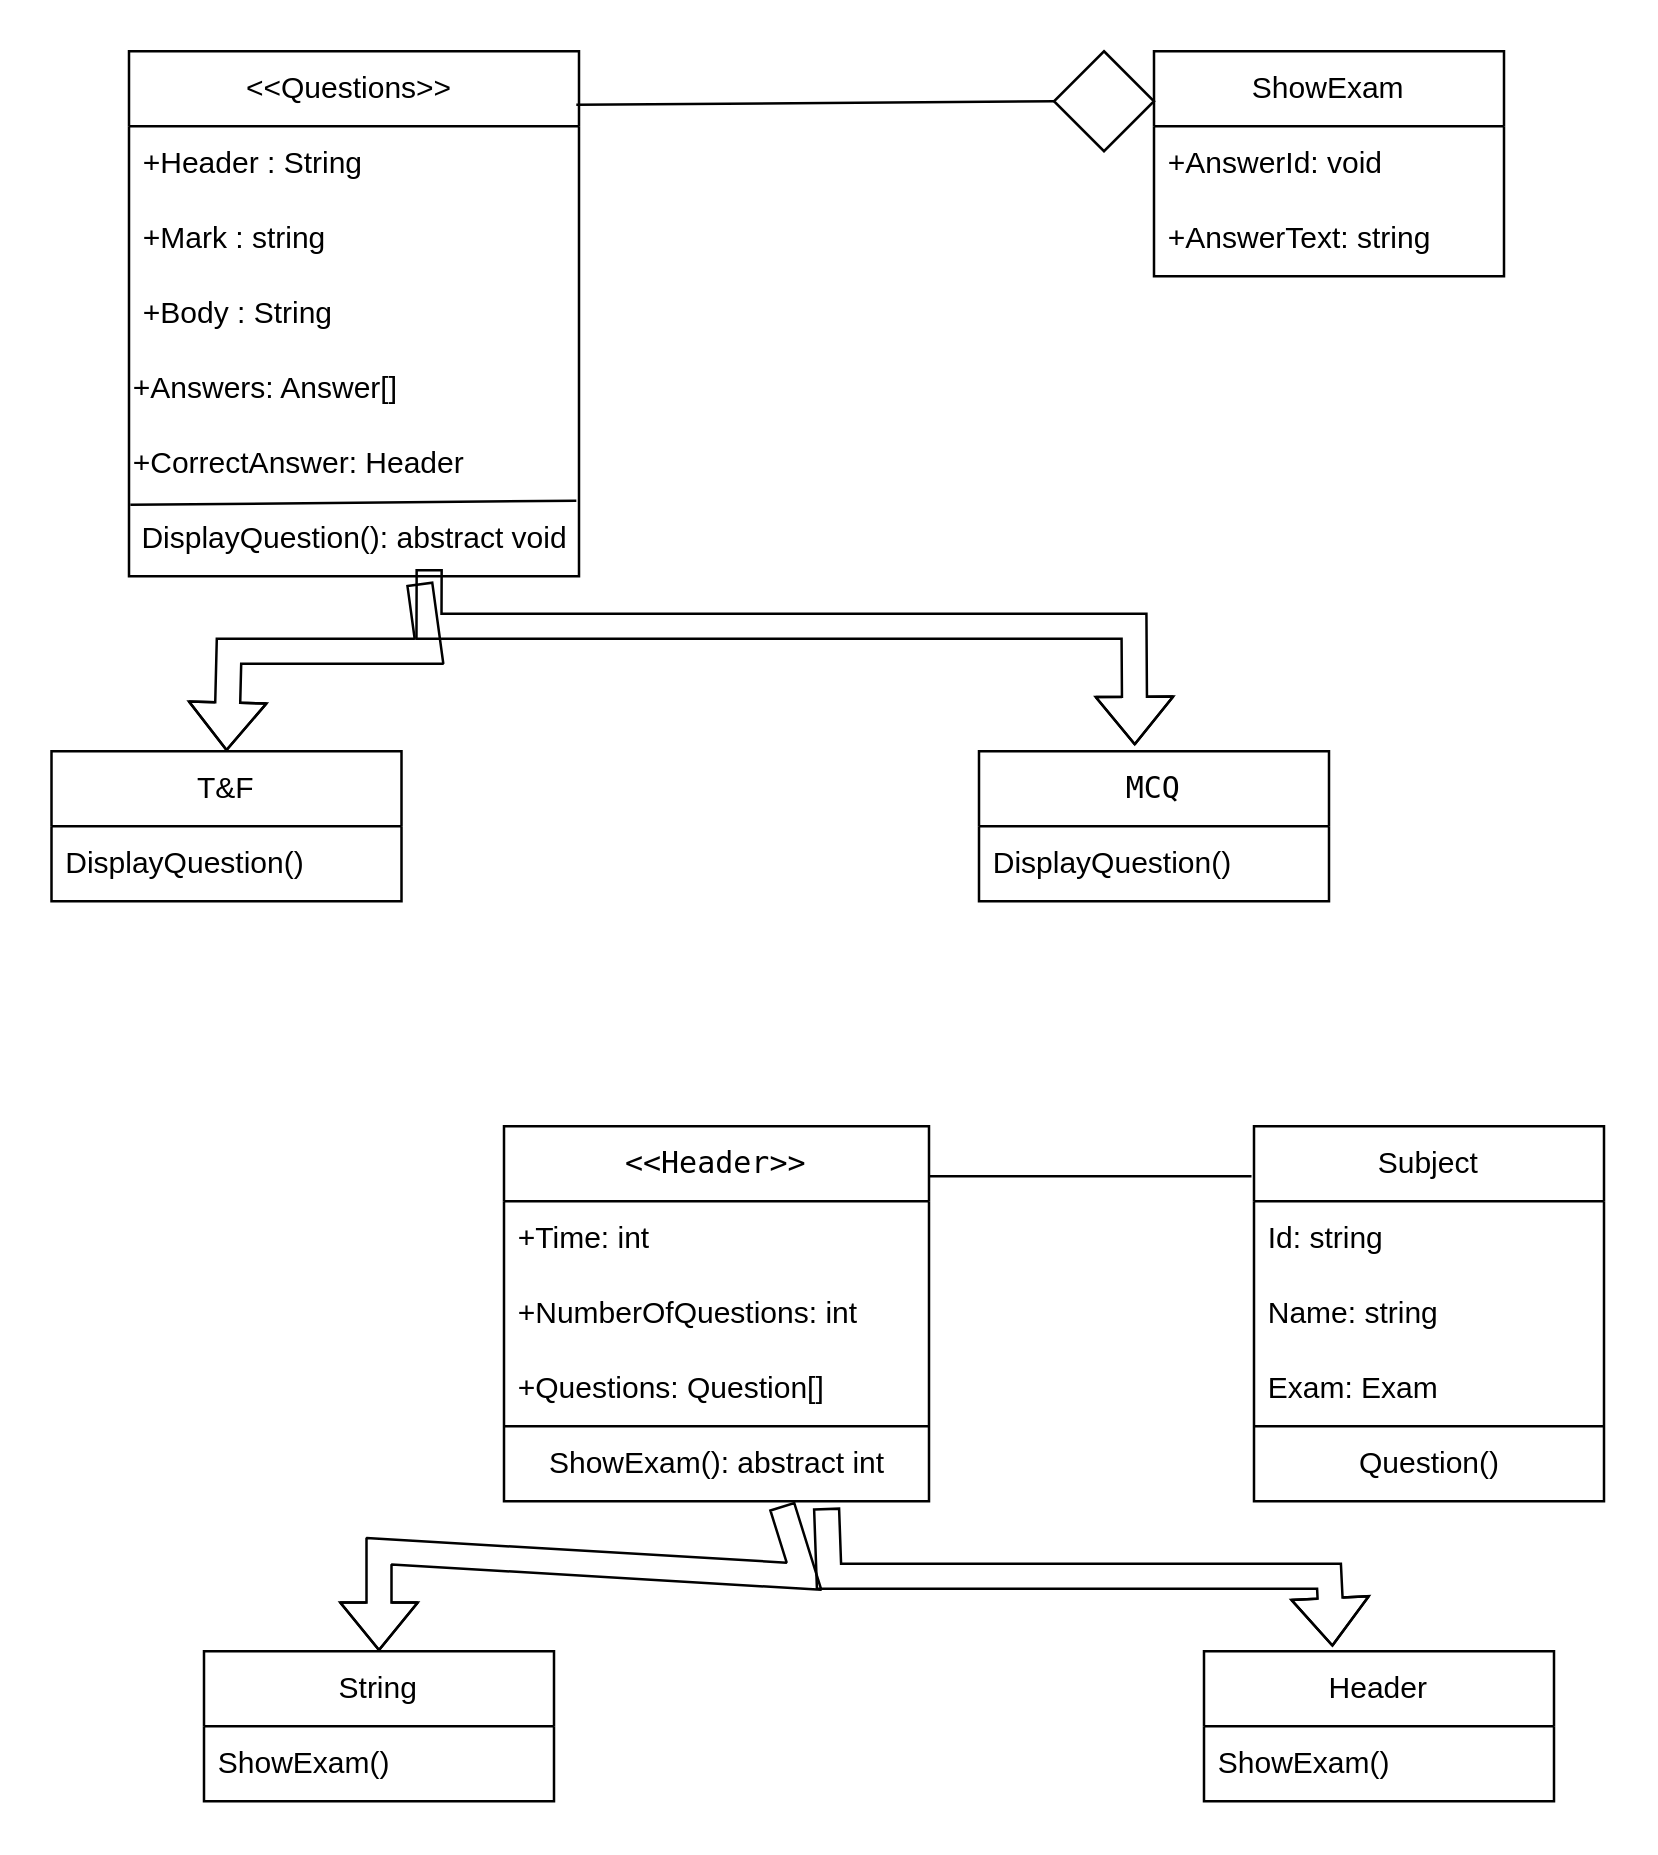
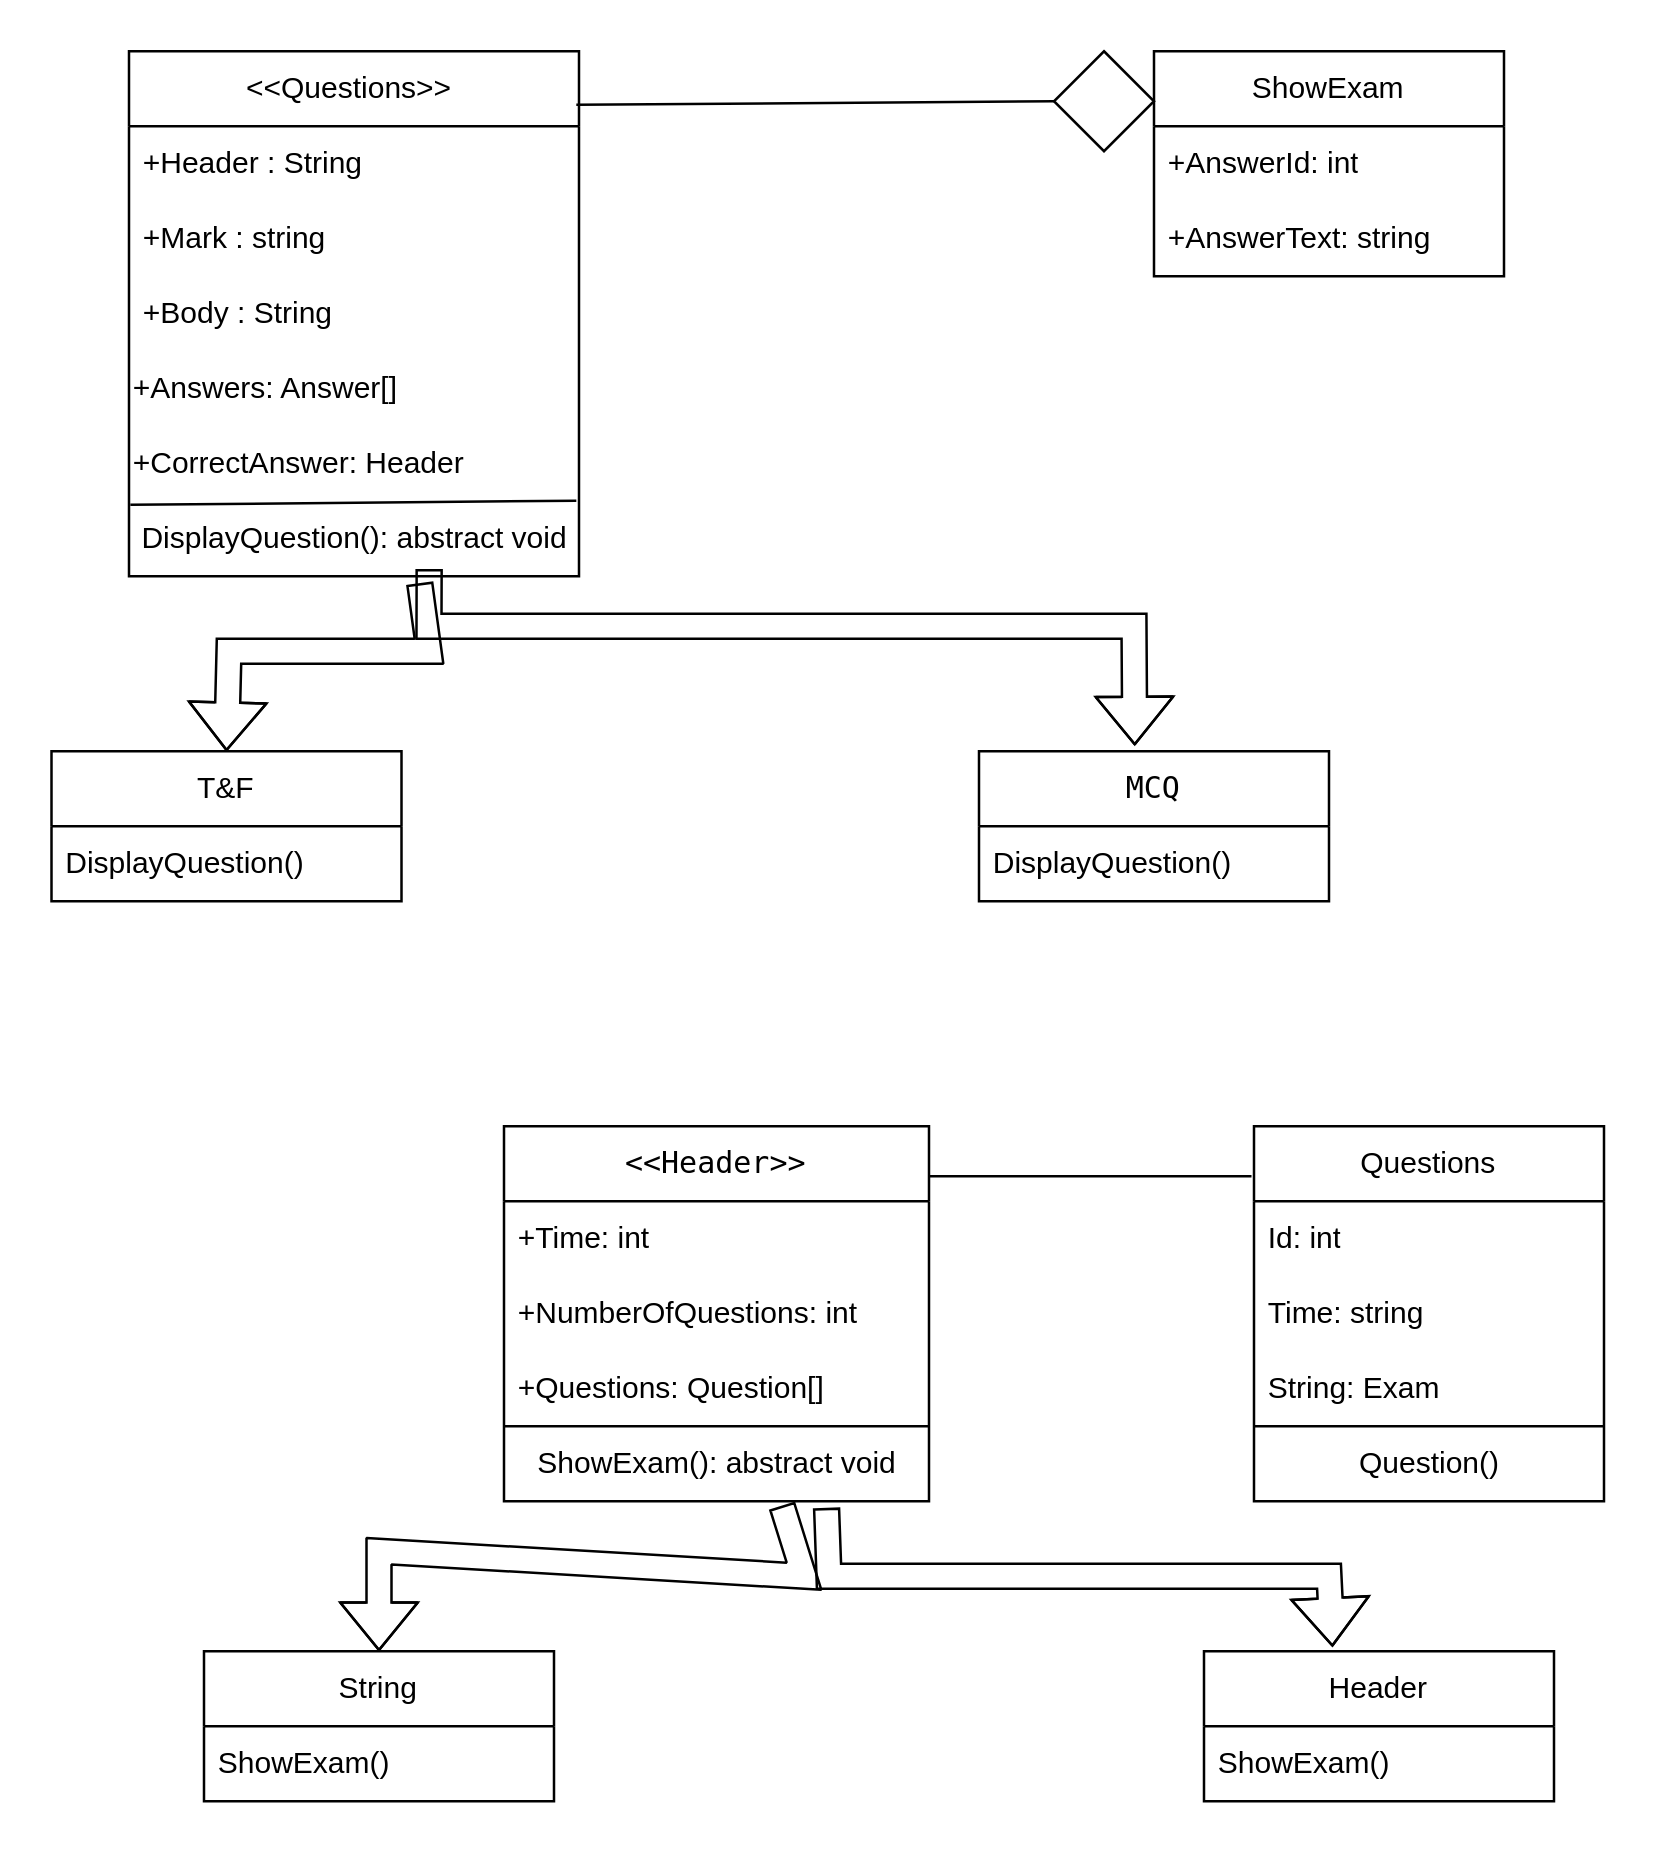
(1283, 164) -> (1275, 164)
(1429, 1164) -> (1429, 1164)
(1341, 1239) -> (1316, 1239)
(1358, 1314) -> (1354, 1314)
(1345, 1389) -> (1358, 1389)
(718, 1464) -> (718, 1464)
